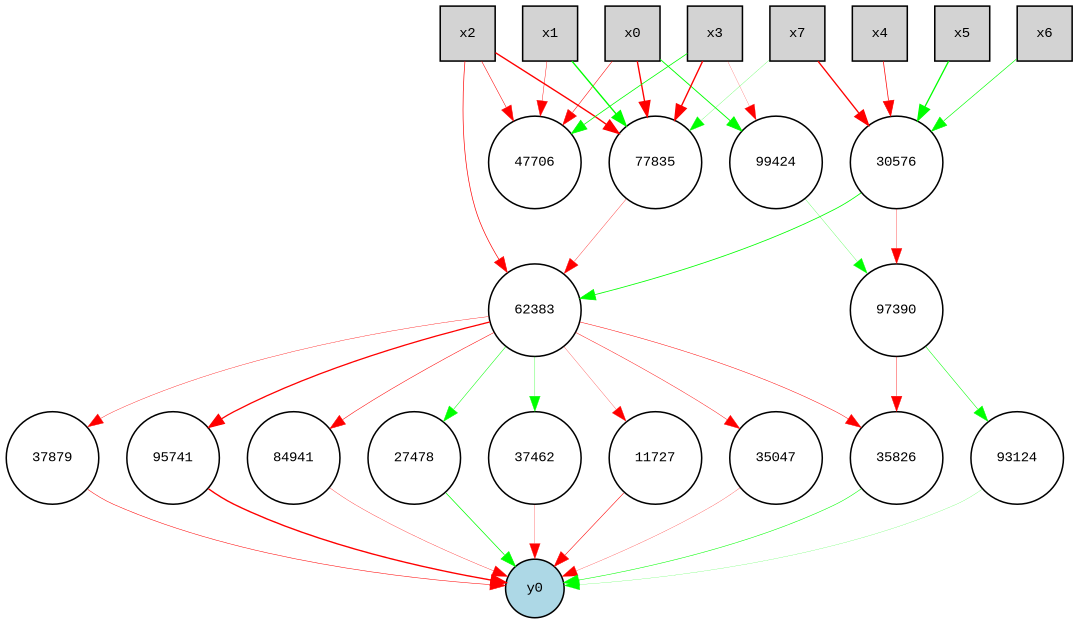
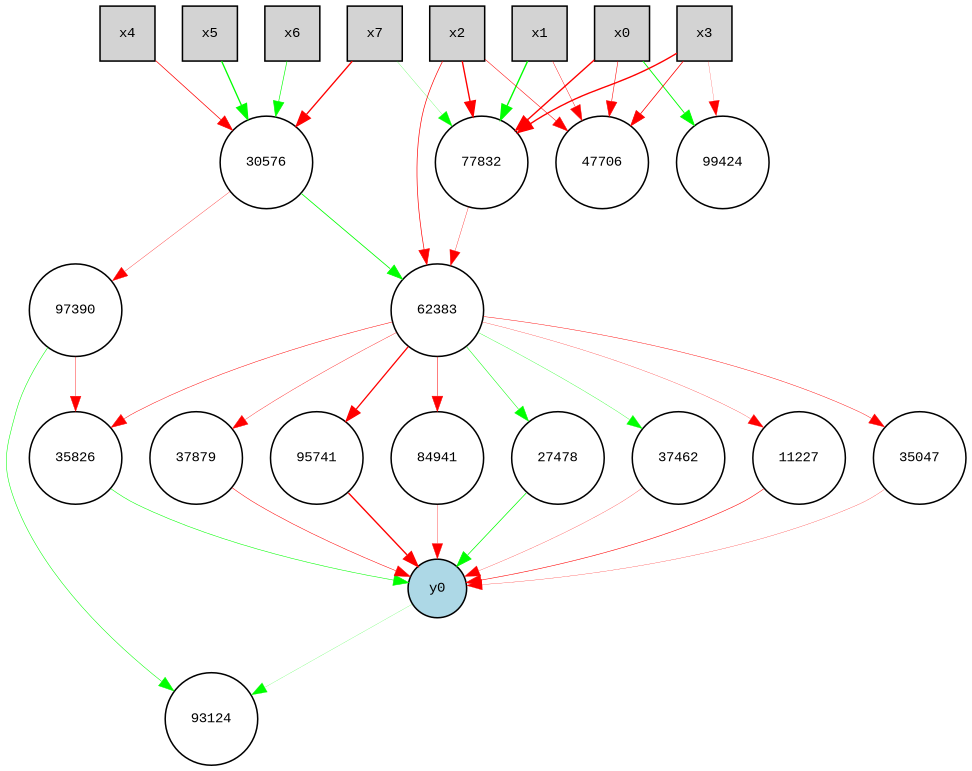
(633, 90) -> (657, 94)
(655, 162) -> (482, 162)
(831, 230) -> none
(655, 458) -> (799, 458)
(786, 556) -> (339, 646)
